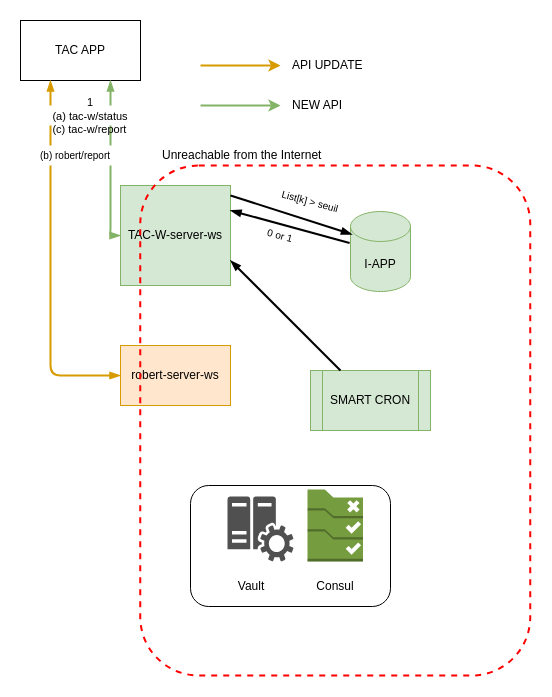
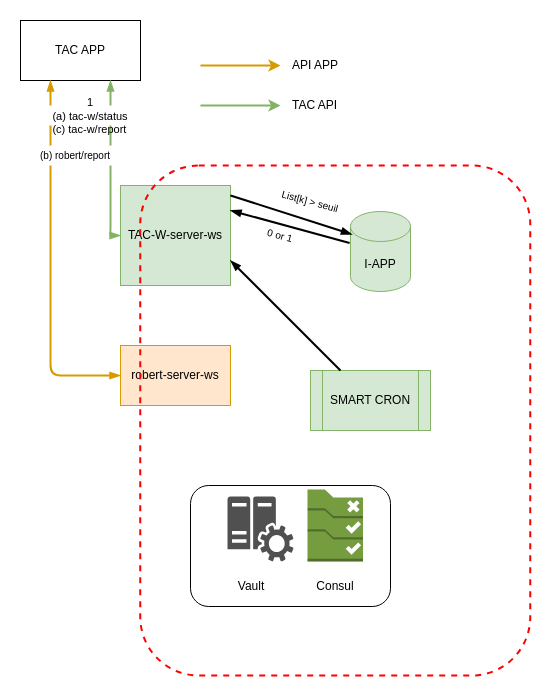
(325, 66) -> (314, 66)
(314, 106) -> (314, 106)
(246, 156) -> none
